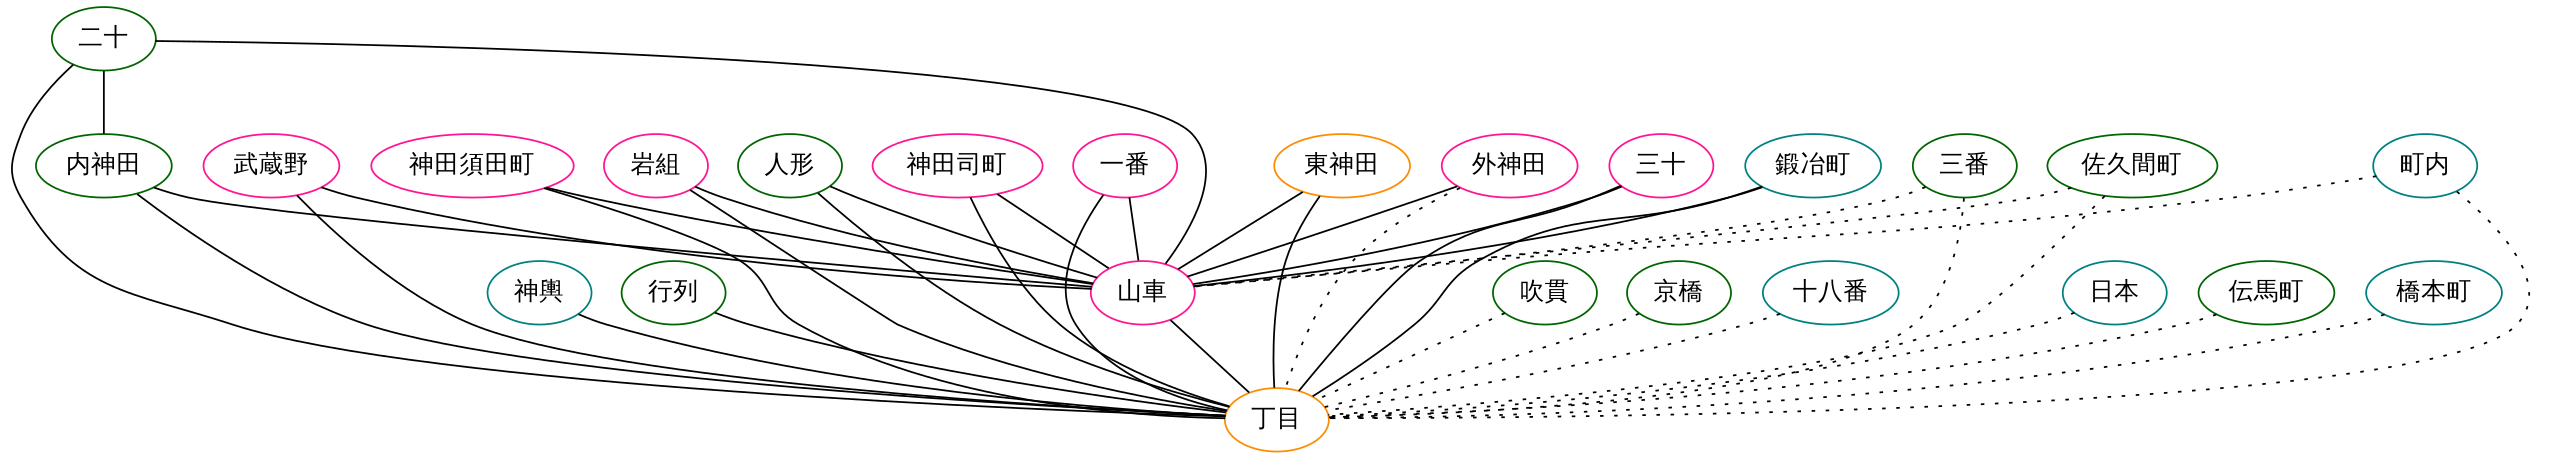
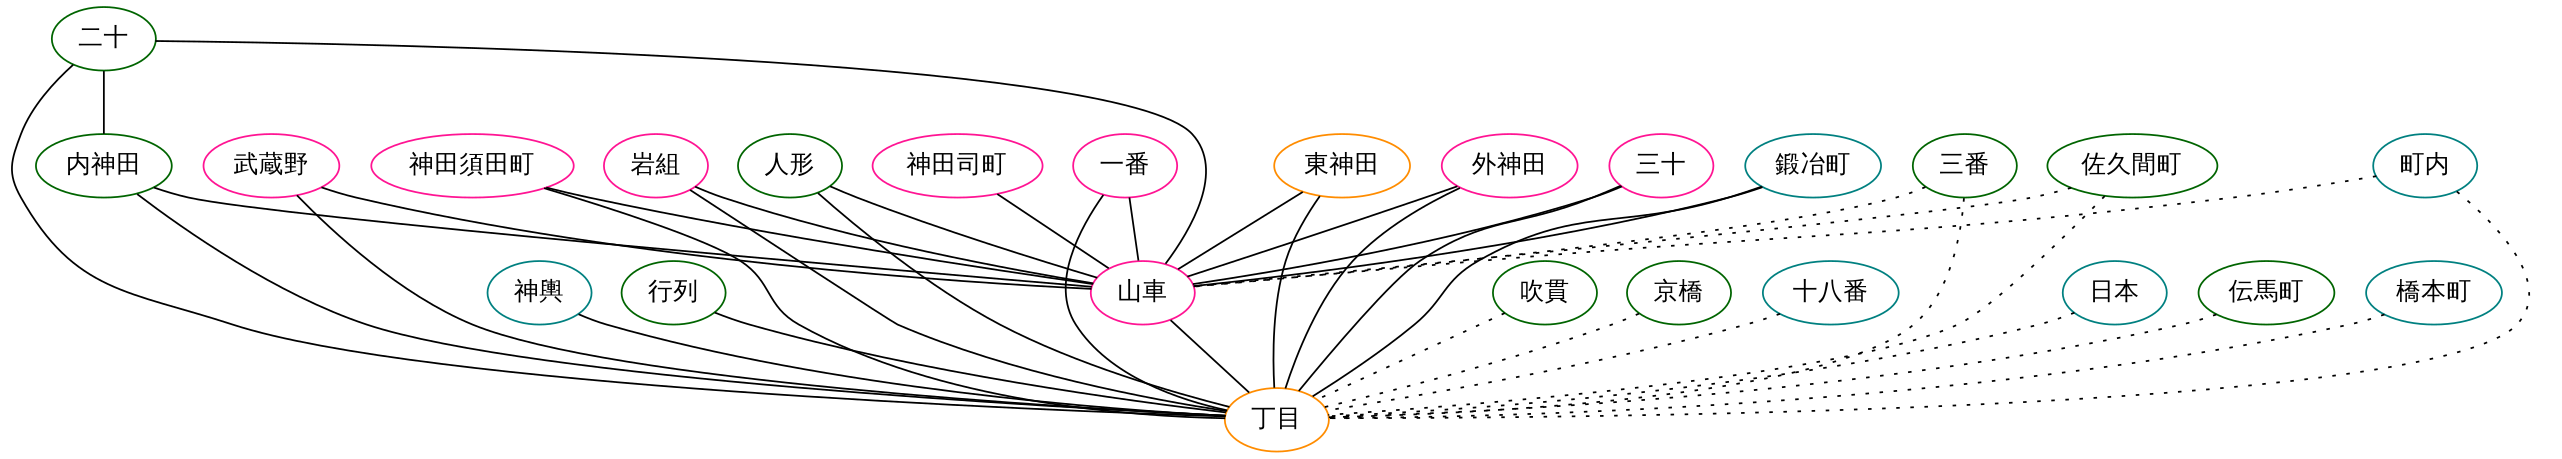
(1332, 289) -> (1332, 289)
(1066, 329) -> none
